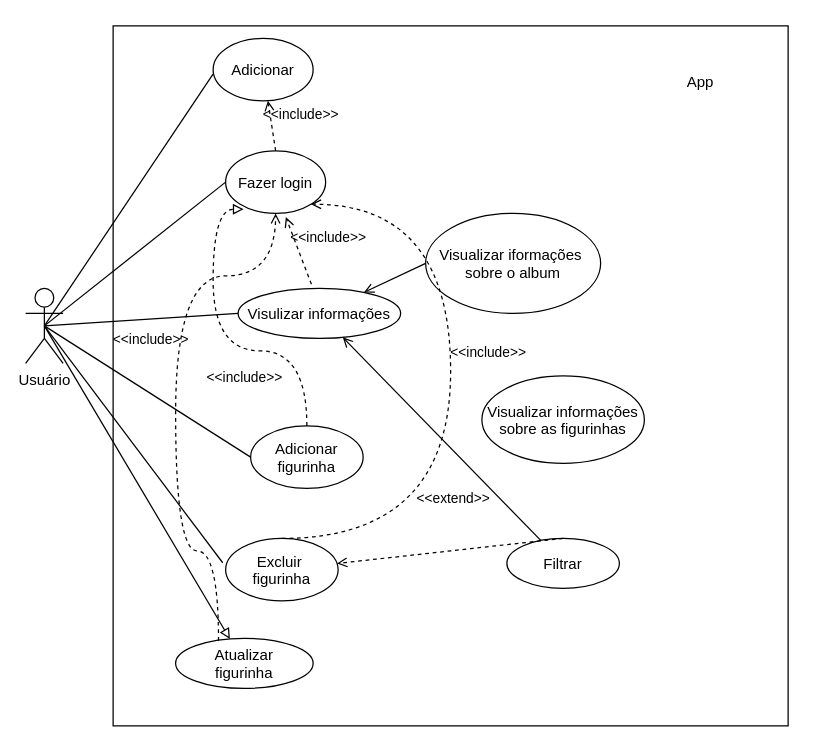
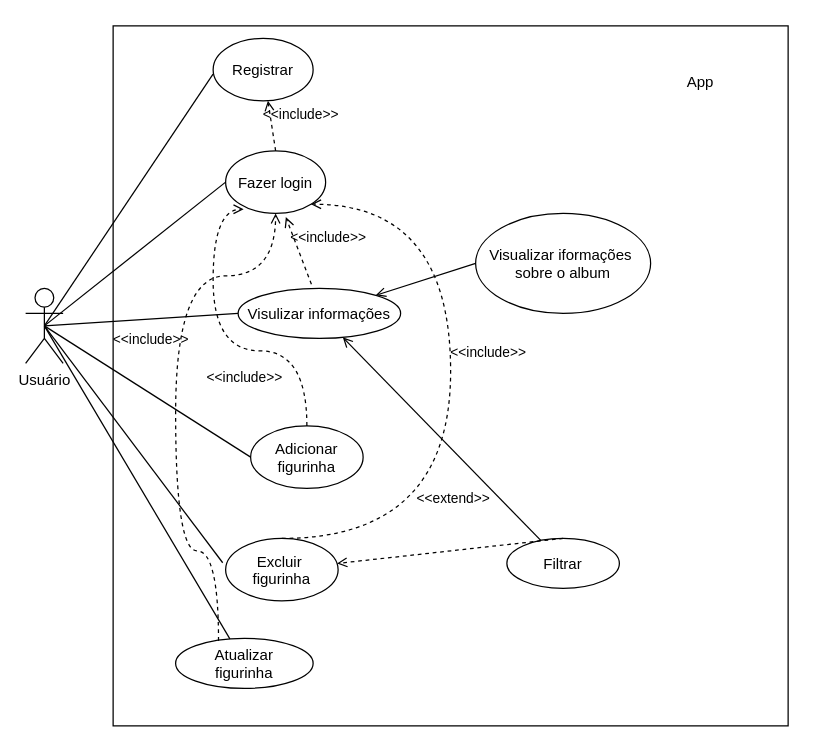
(263, 70) -> (263, 70)
(219, 225) -> (222, 222)
(513, 263) -> (563, 263)
(563, 419) -> none
(224, 628) -> (226, 632)
